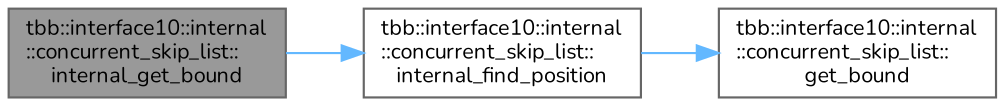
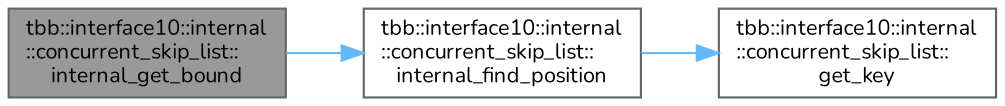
(857, 53) -> (857, 53)
